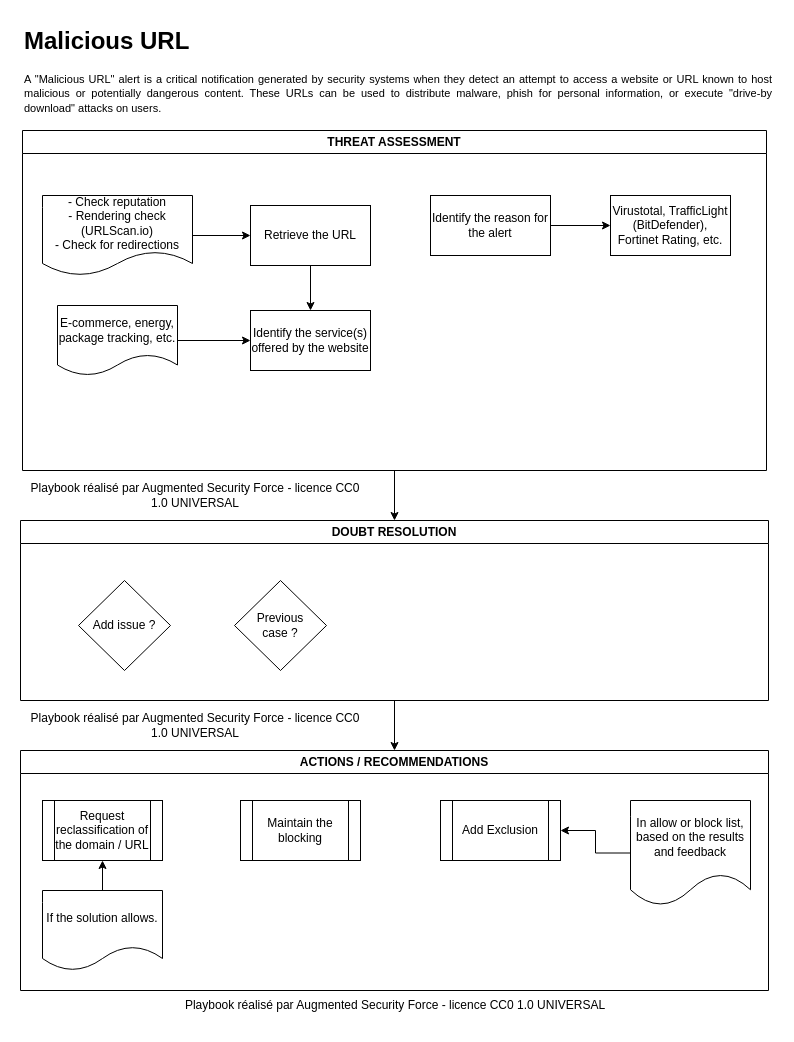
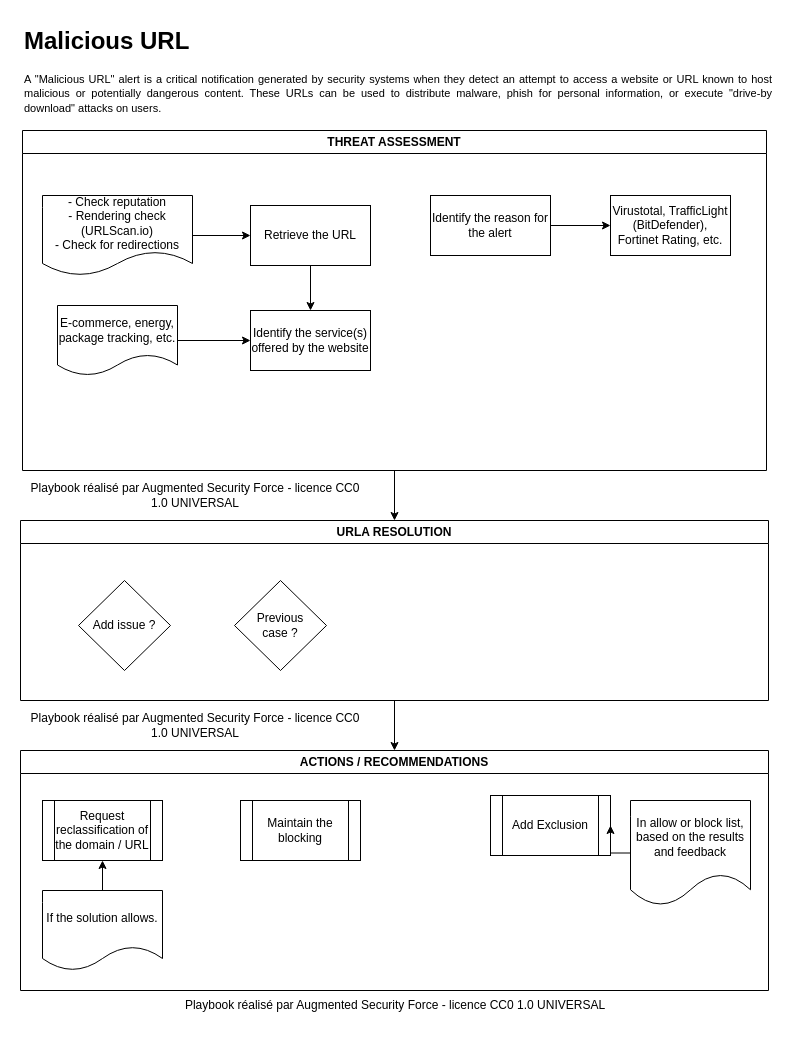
(395, 533) -> (395, 533)
(501, 831) -> (551, 826)
